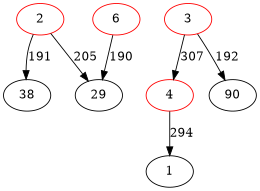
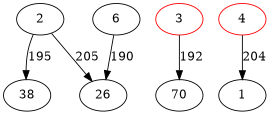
(40, 19) -> (40, 19)
(116, 19) -> (116, 19)
(180, 53) -> none
(40, 57) -> (40, 57)
(99, 95) -> (103, 95)
(233, 95) -> (179, 95)
(182, 133) -> (255, 57)
